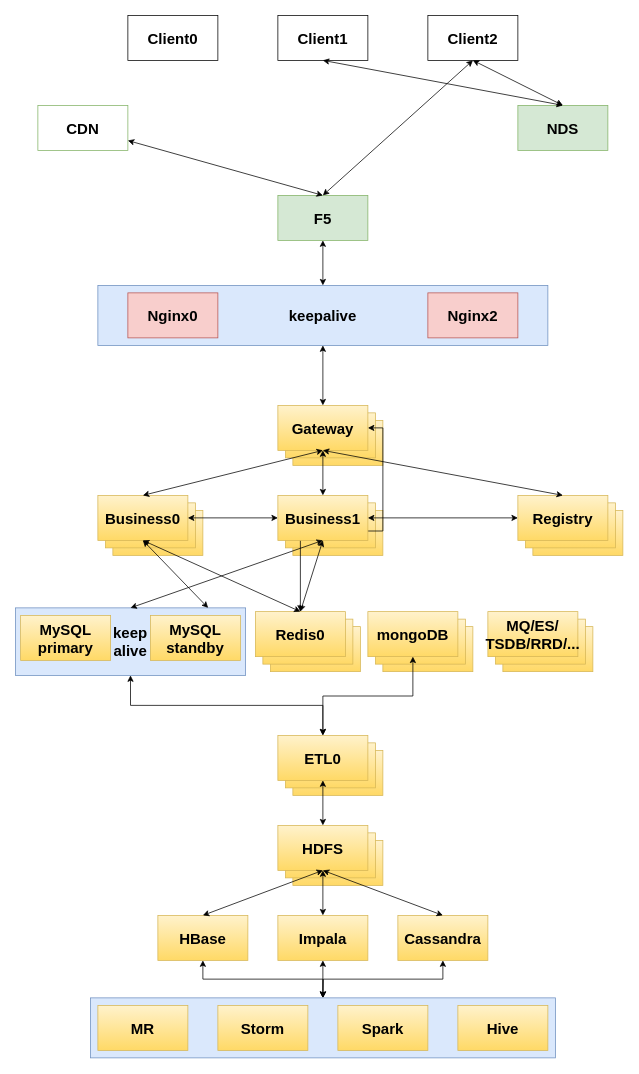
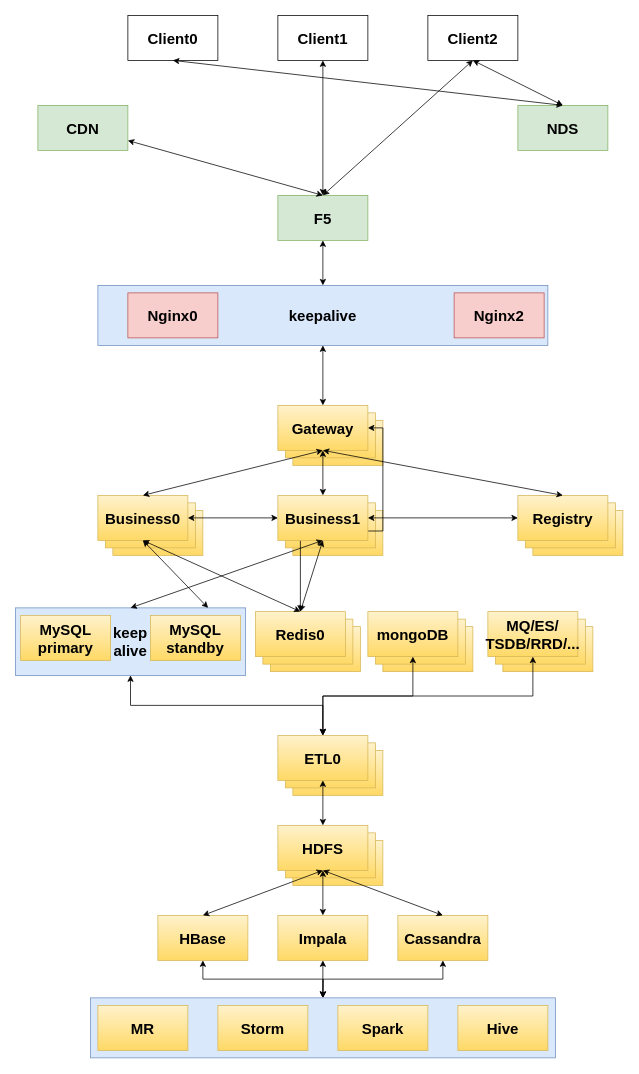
none -> (323, 75)
(432, 81) -> none
none -> (365, 83)
(83, 128) -> (83, 128)
(473, 315) -> (499, 315)
none -> (533, 696)
